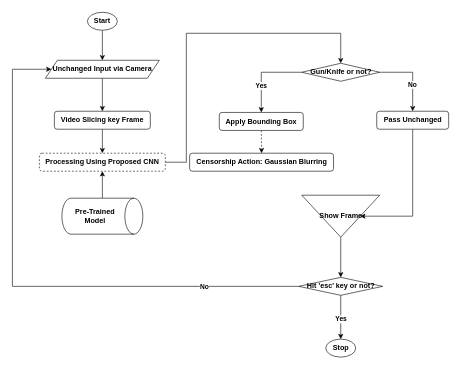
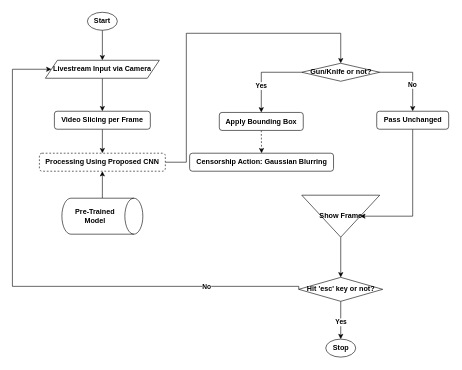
(102, 69) -> (102, 69)
(102, 120) -> (102, 120)
(341, 287) -> (341, 290)
